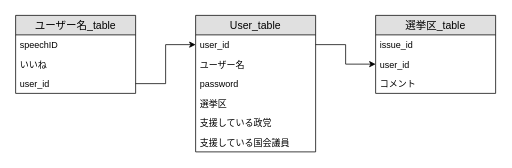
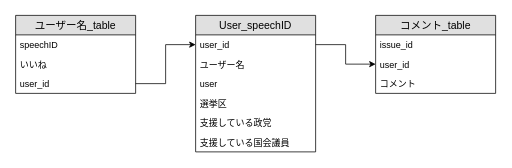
(255, 26) -> (255, 26)
(435, 26) -> (435, 26)
(220, 84) -> (210, 84)
